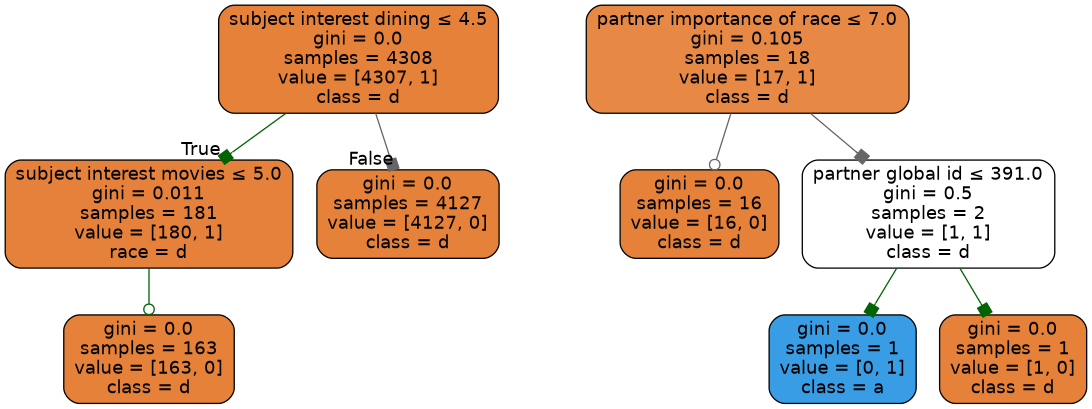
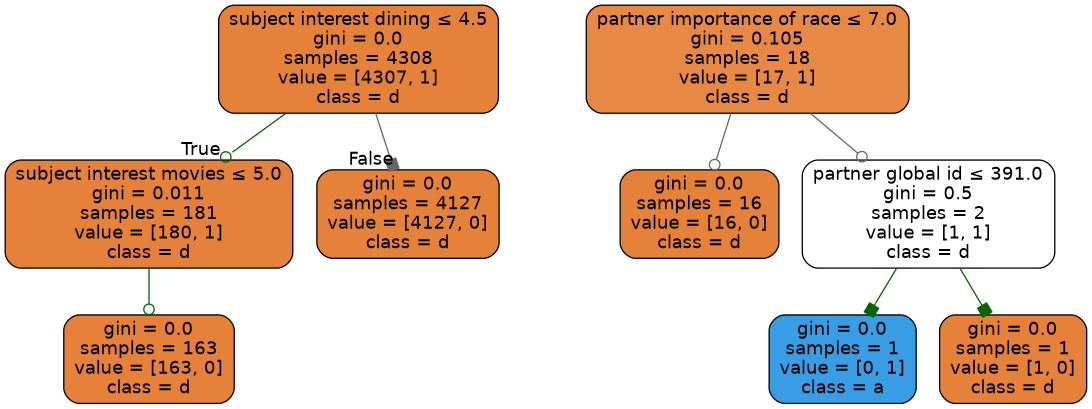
(259, 133) -> (259, 133)
(834, 133) -> (834, 133)
(149, 252) -> (149, 252)
